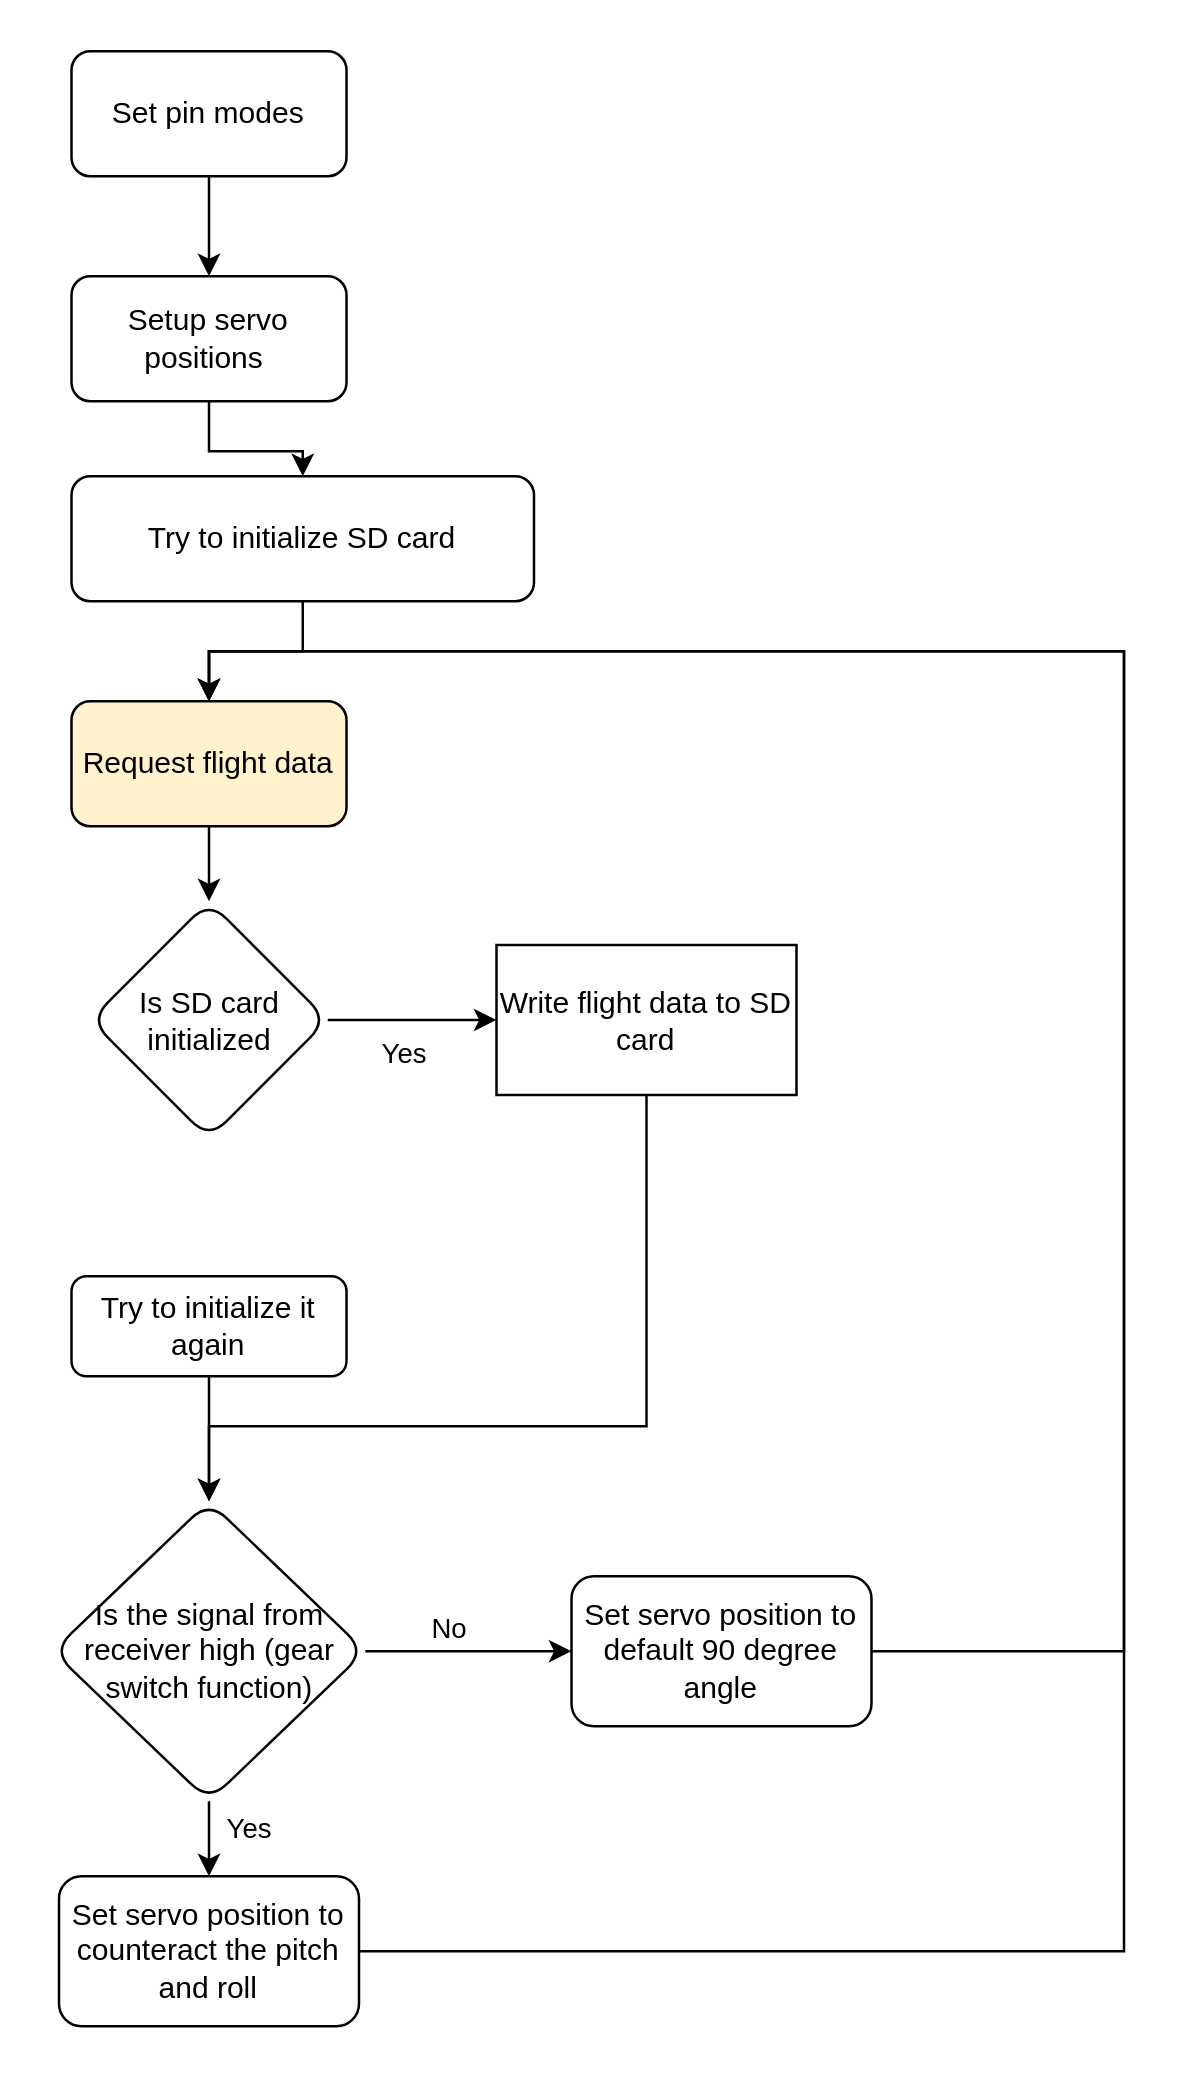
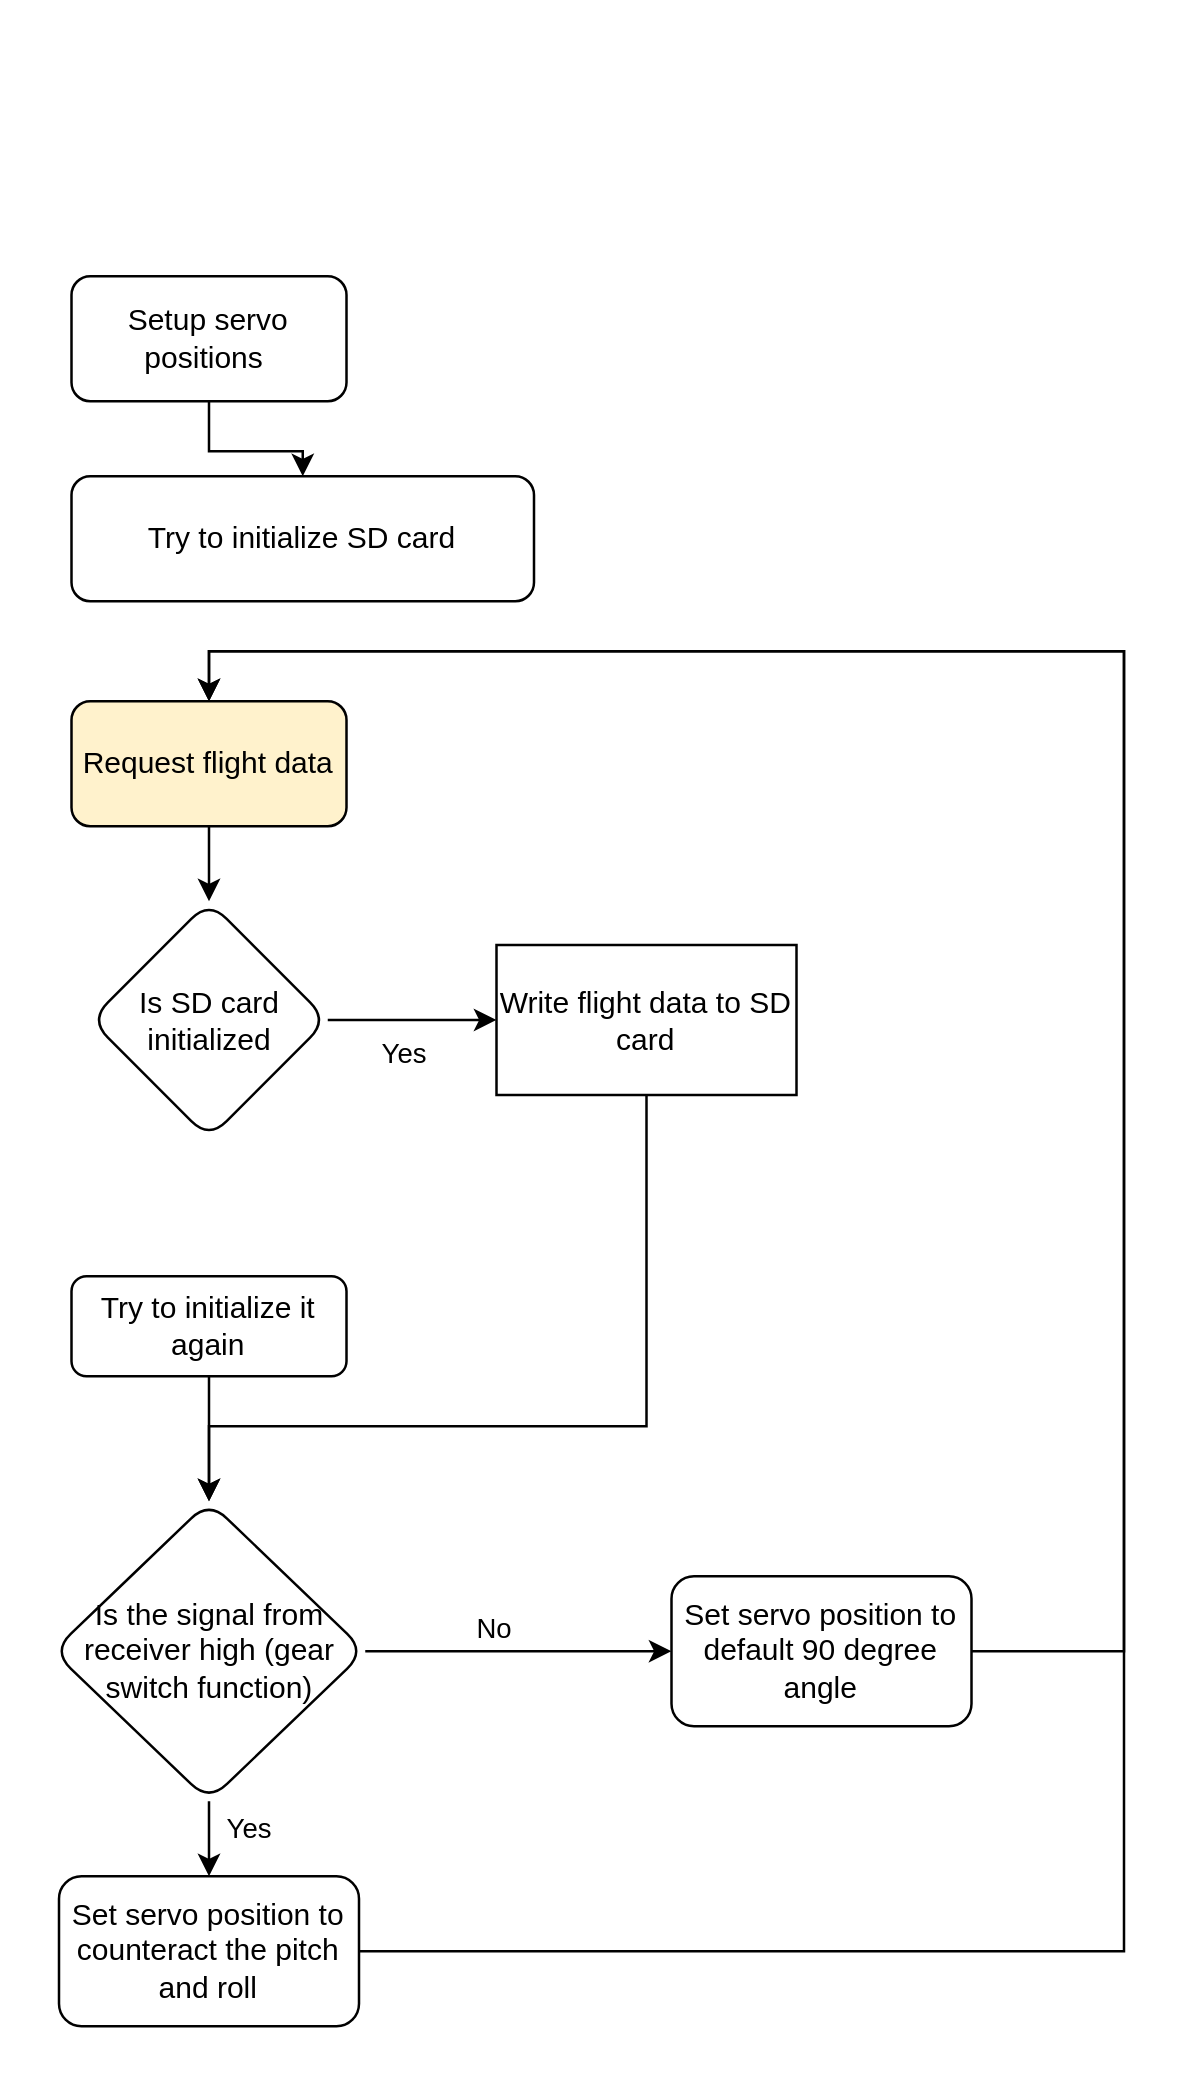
(209, 114) -> none
(209, 218) -> none
(303, 623) -> none
(721, 1651) -> (821, 1651)
